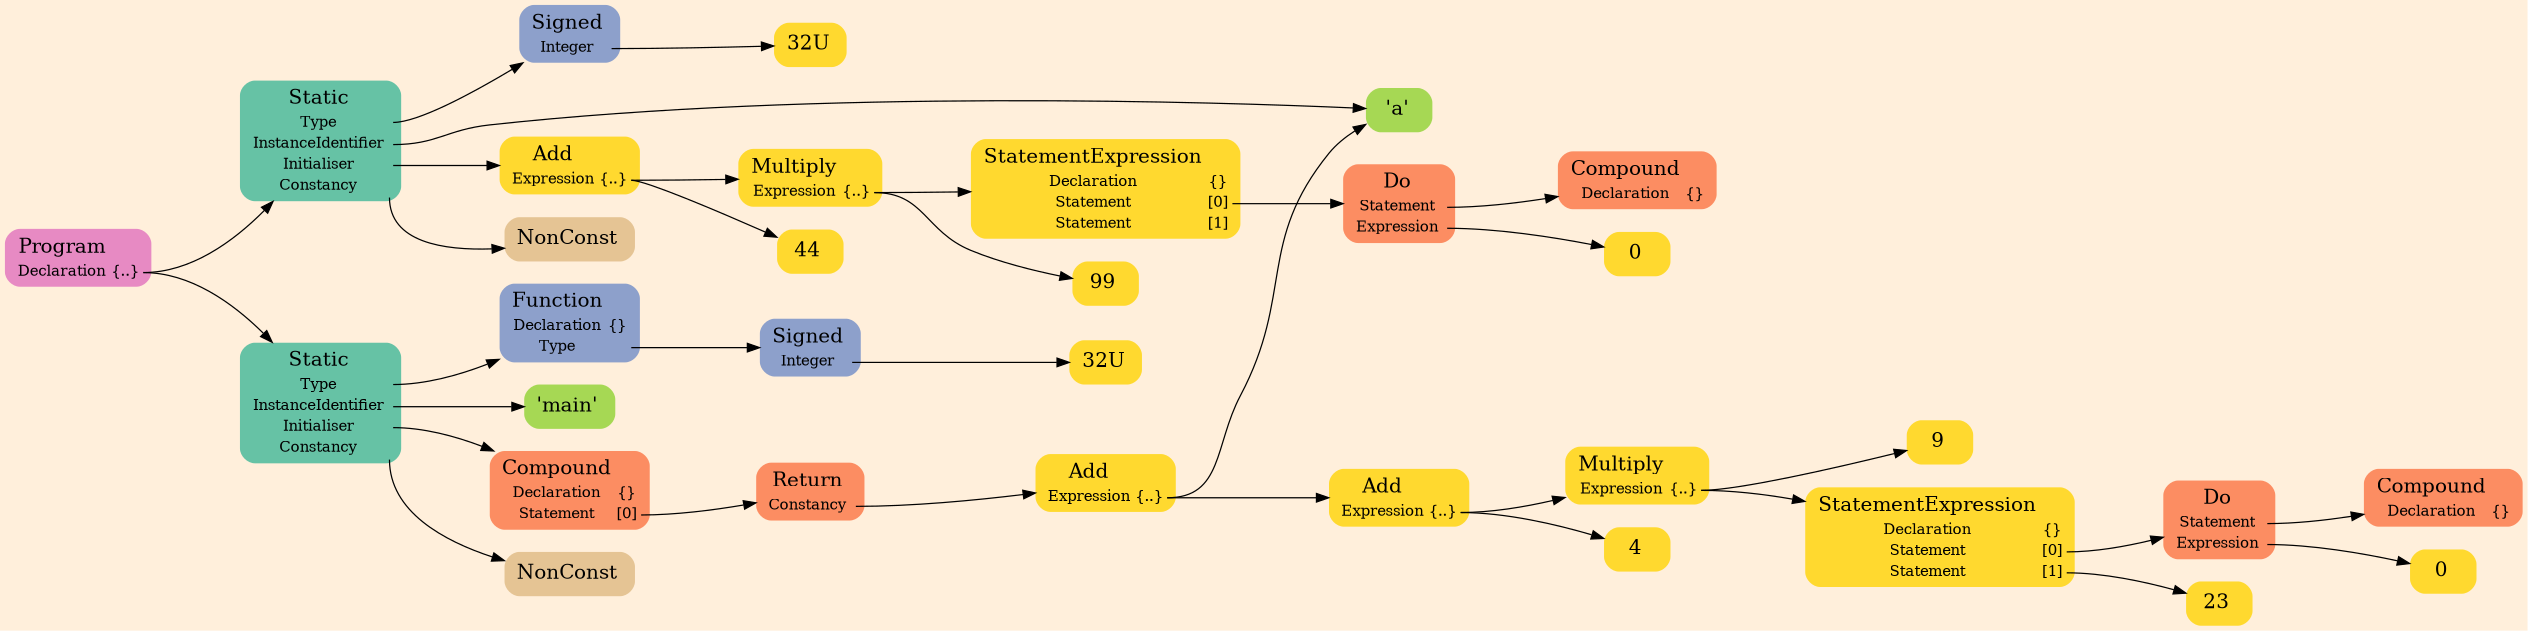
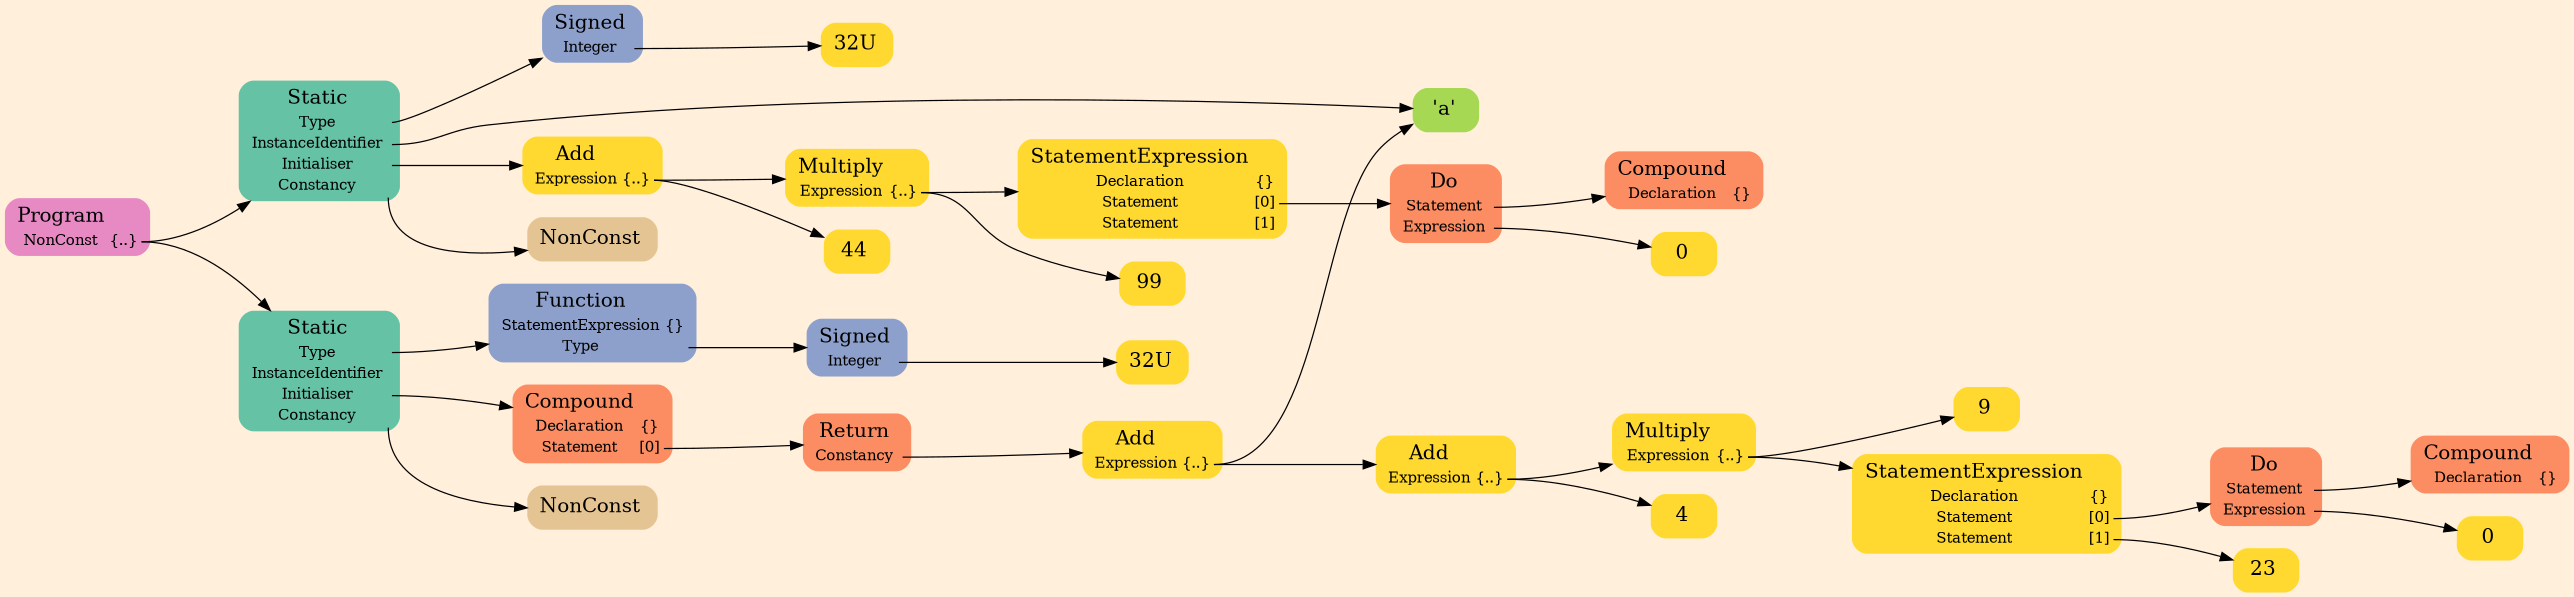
(62, 271) -> (61, 241)
(557, 325) -> (581, 325)
(570, 407) -> none
